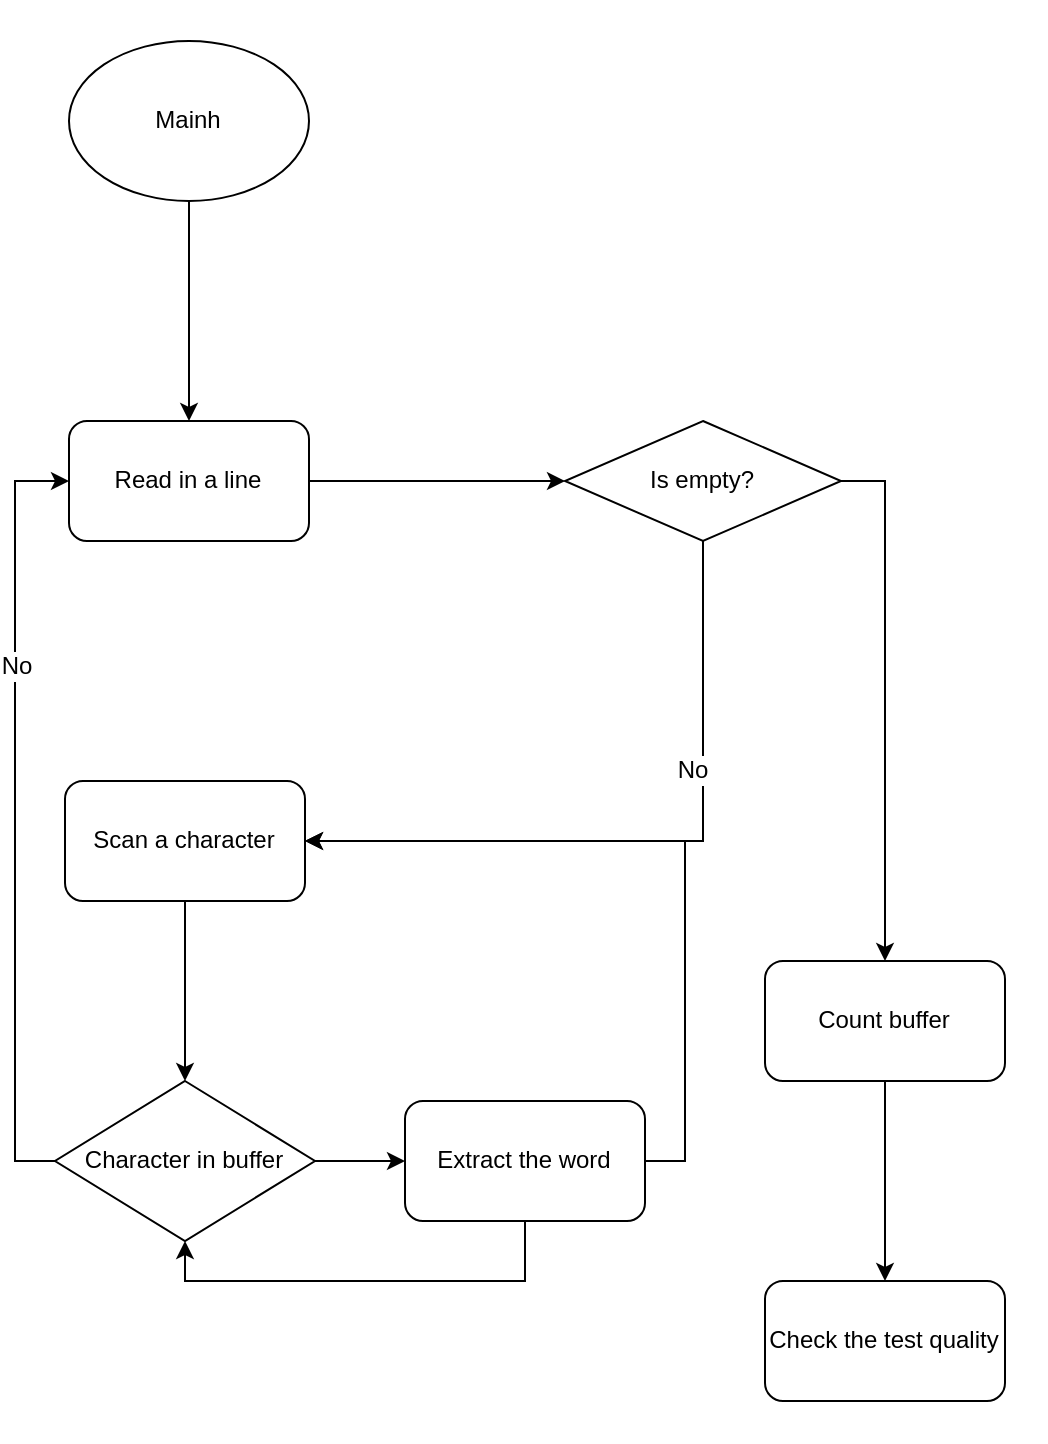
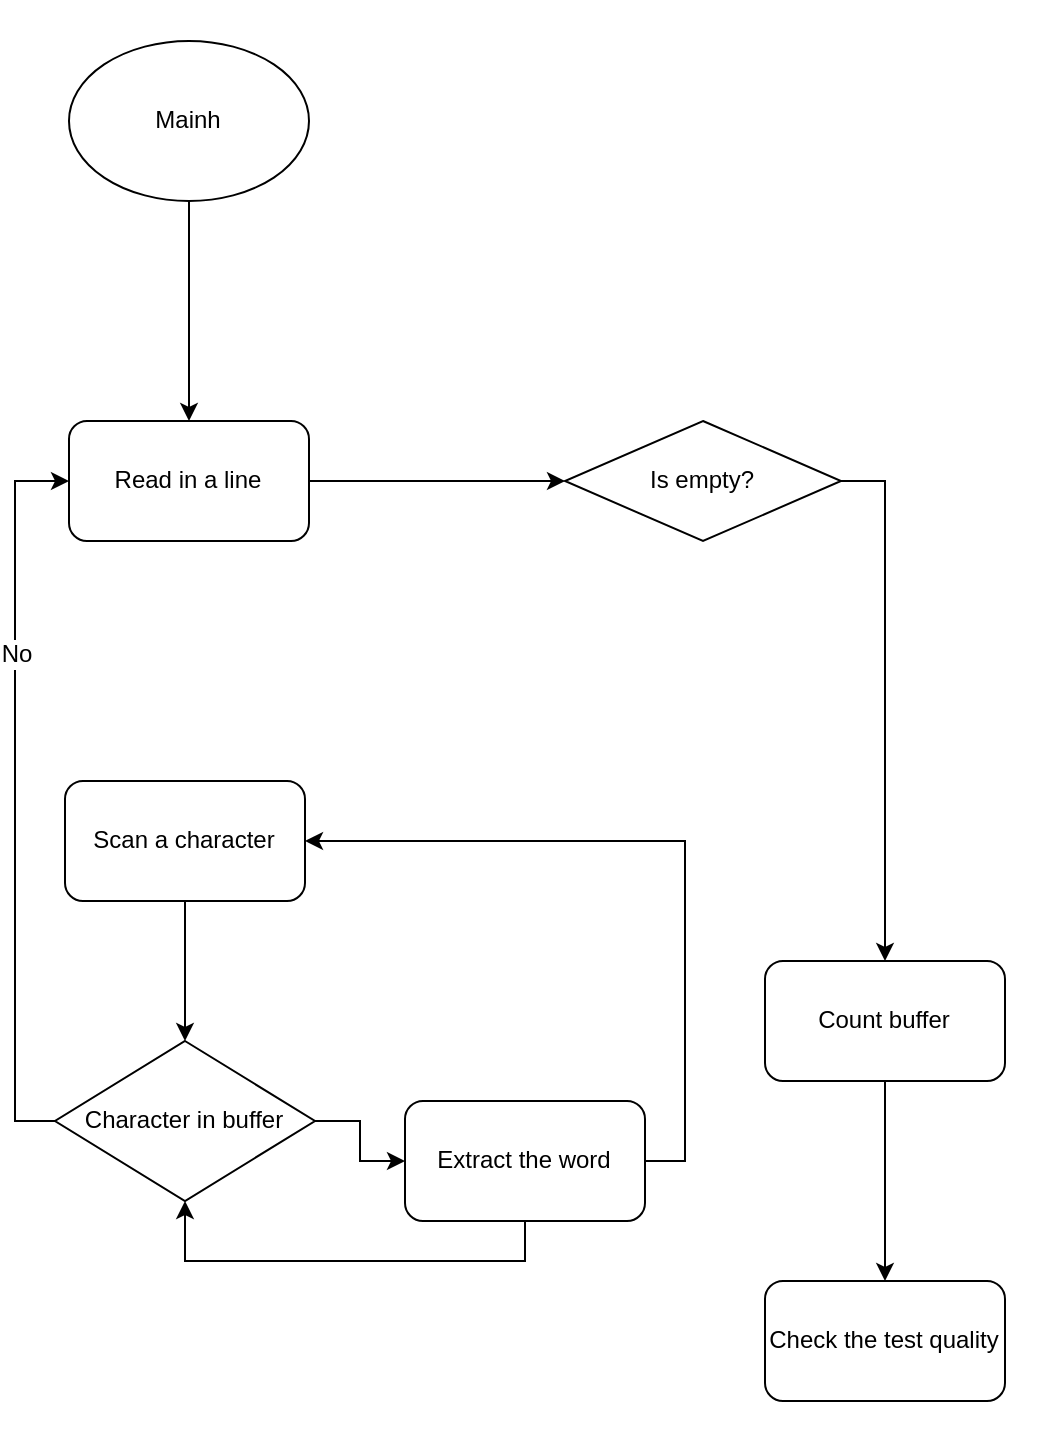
(703, 698) -> none
(185, 1161) -> (185, 1121)
